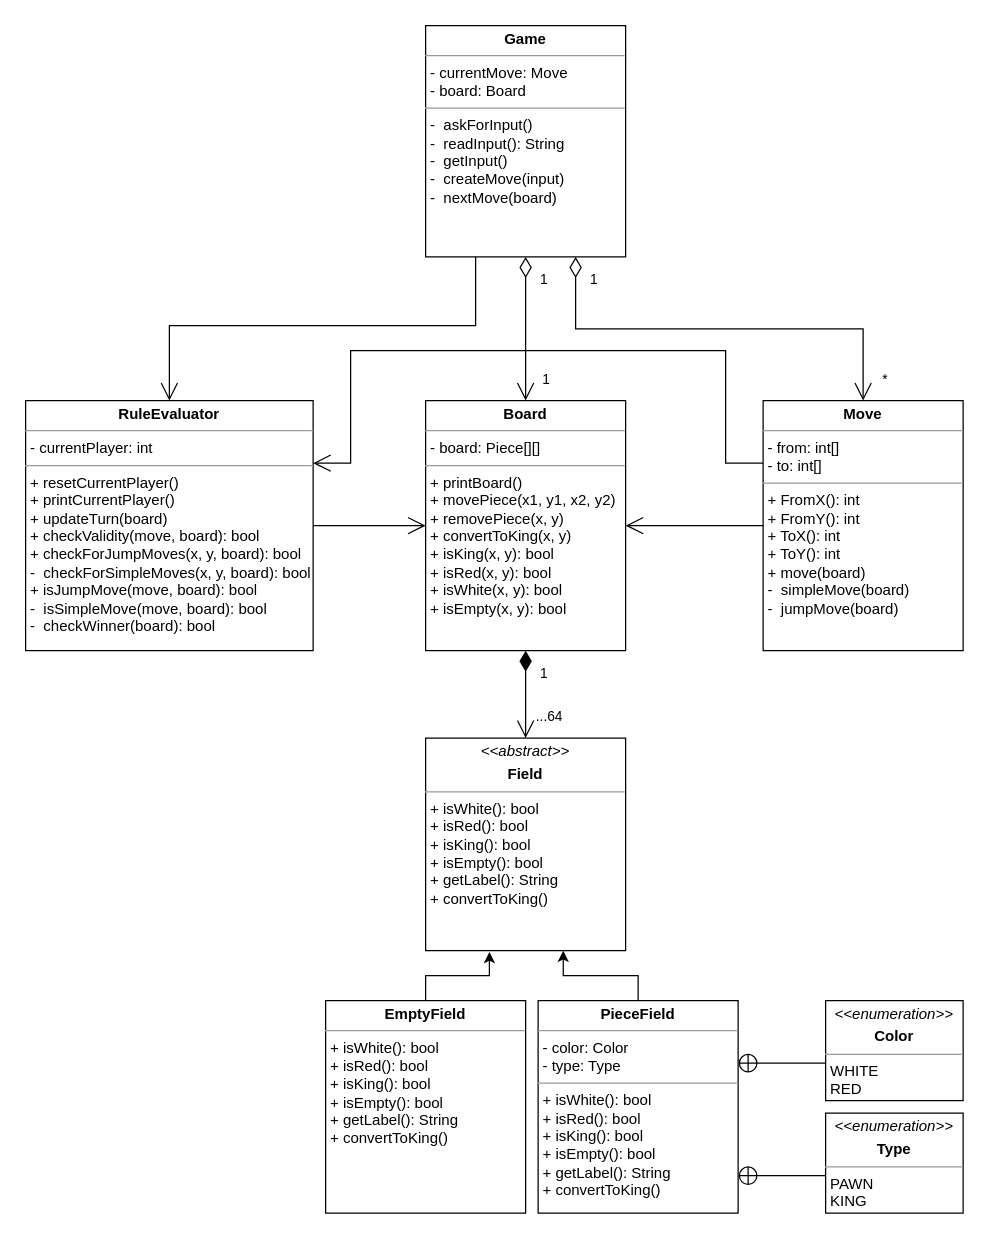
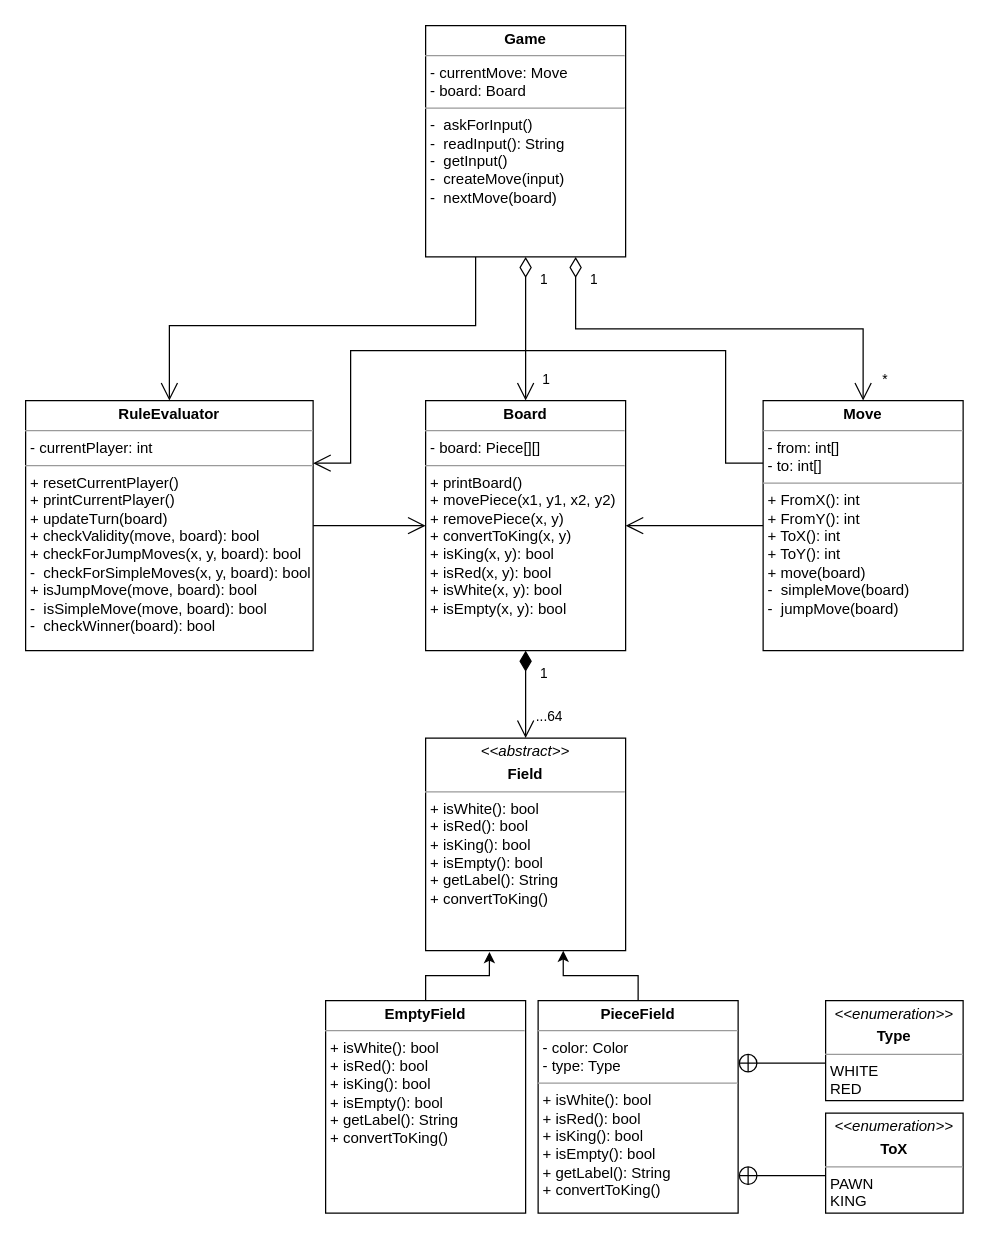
(887, 1037) -> (887, 1037)
(887, 1149) -> (887, 1149)
